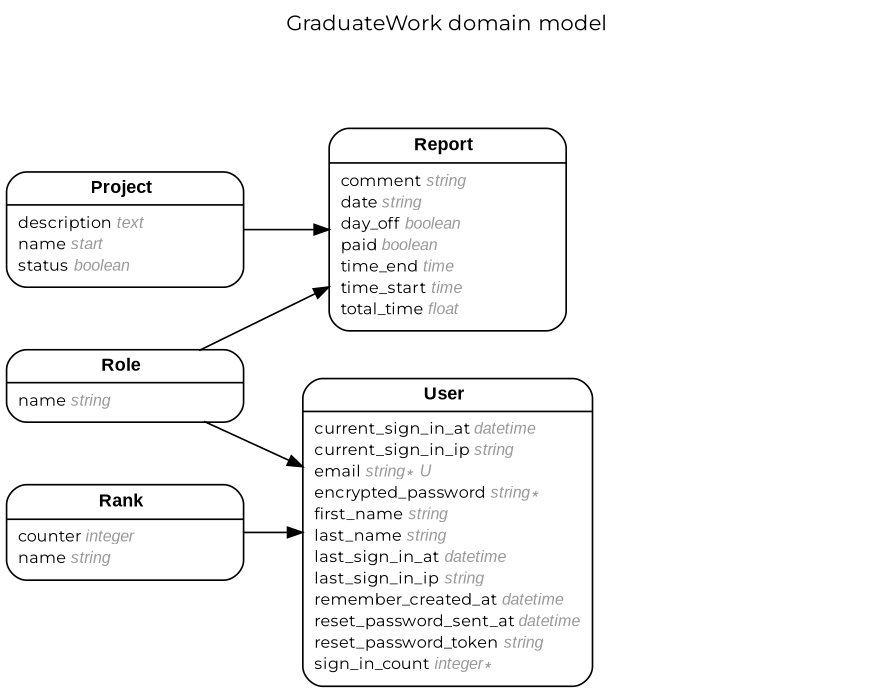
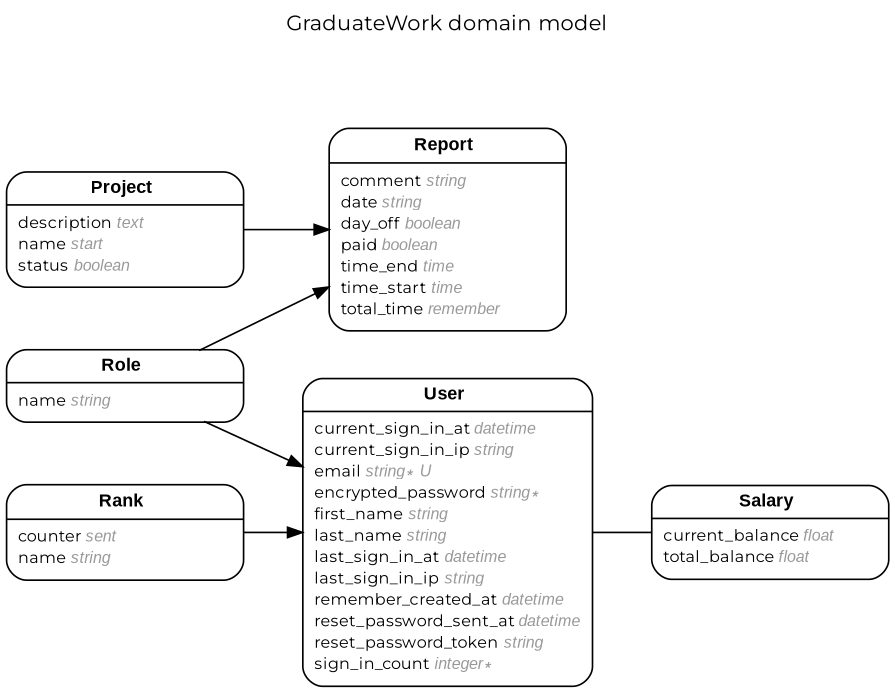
(444, 309) -> (464, 309)
none -> (770, 532)
(110, 537) -> (101, 537)
